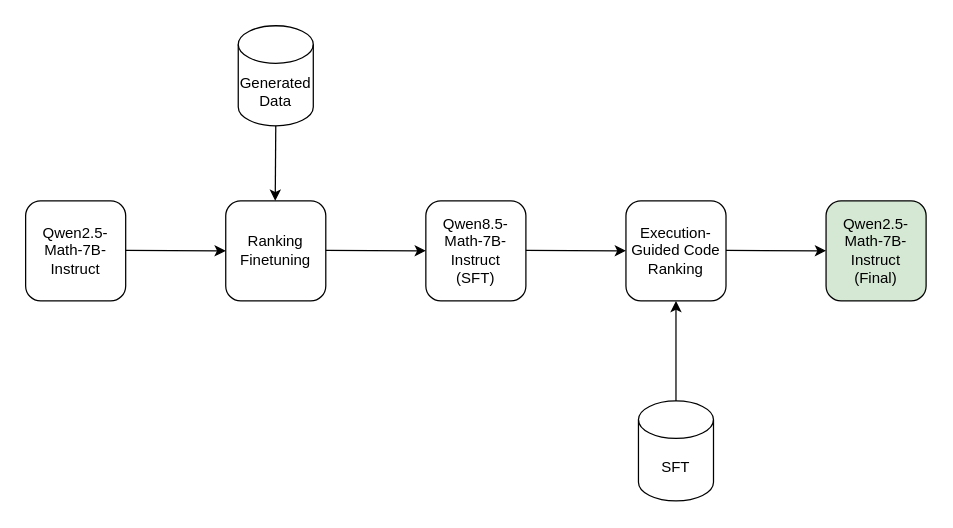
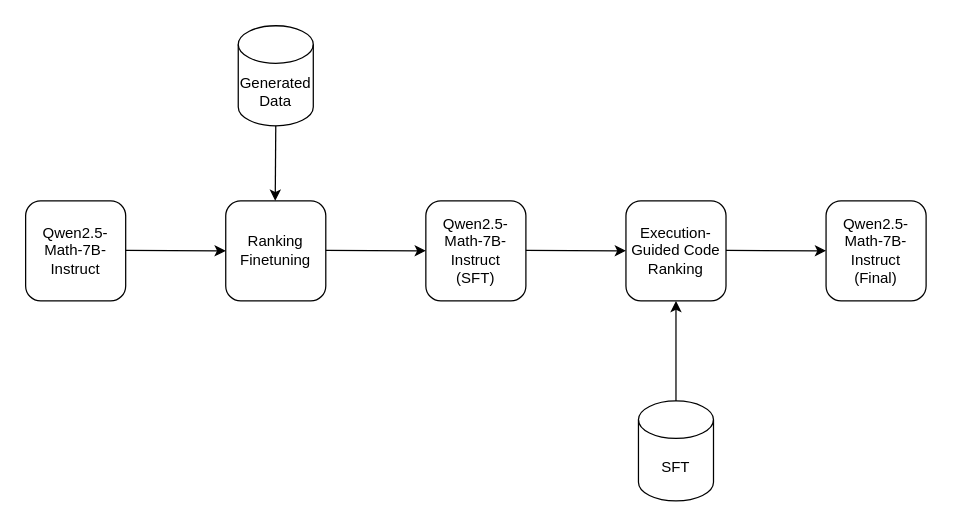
(476, 251) -> (476, 251)
(876, 251) -> (876, 251)
